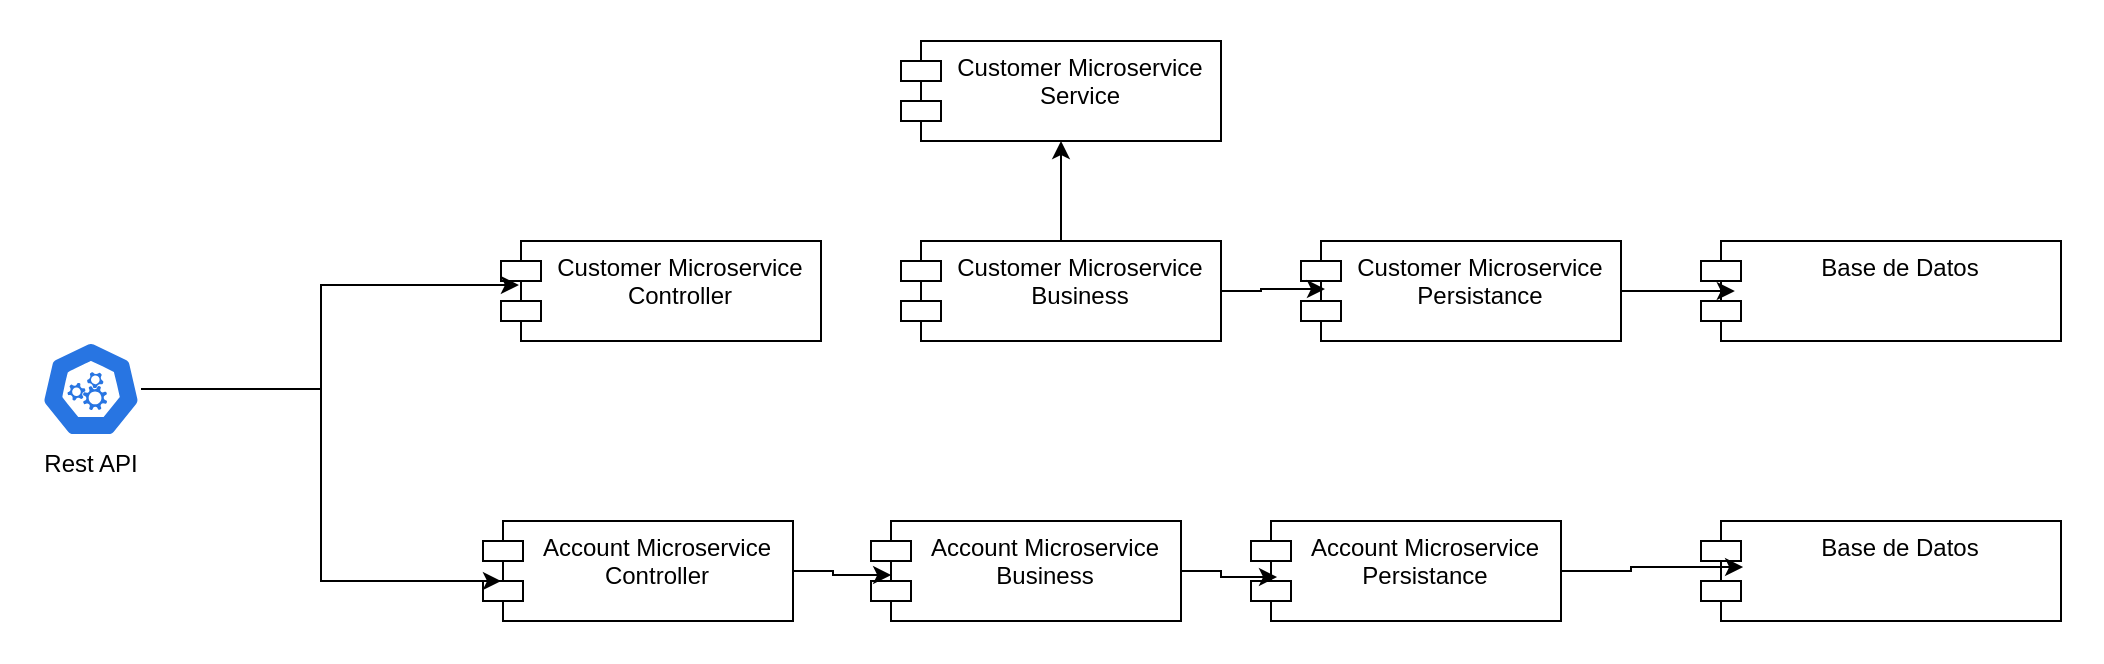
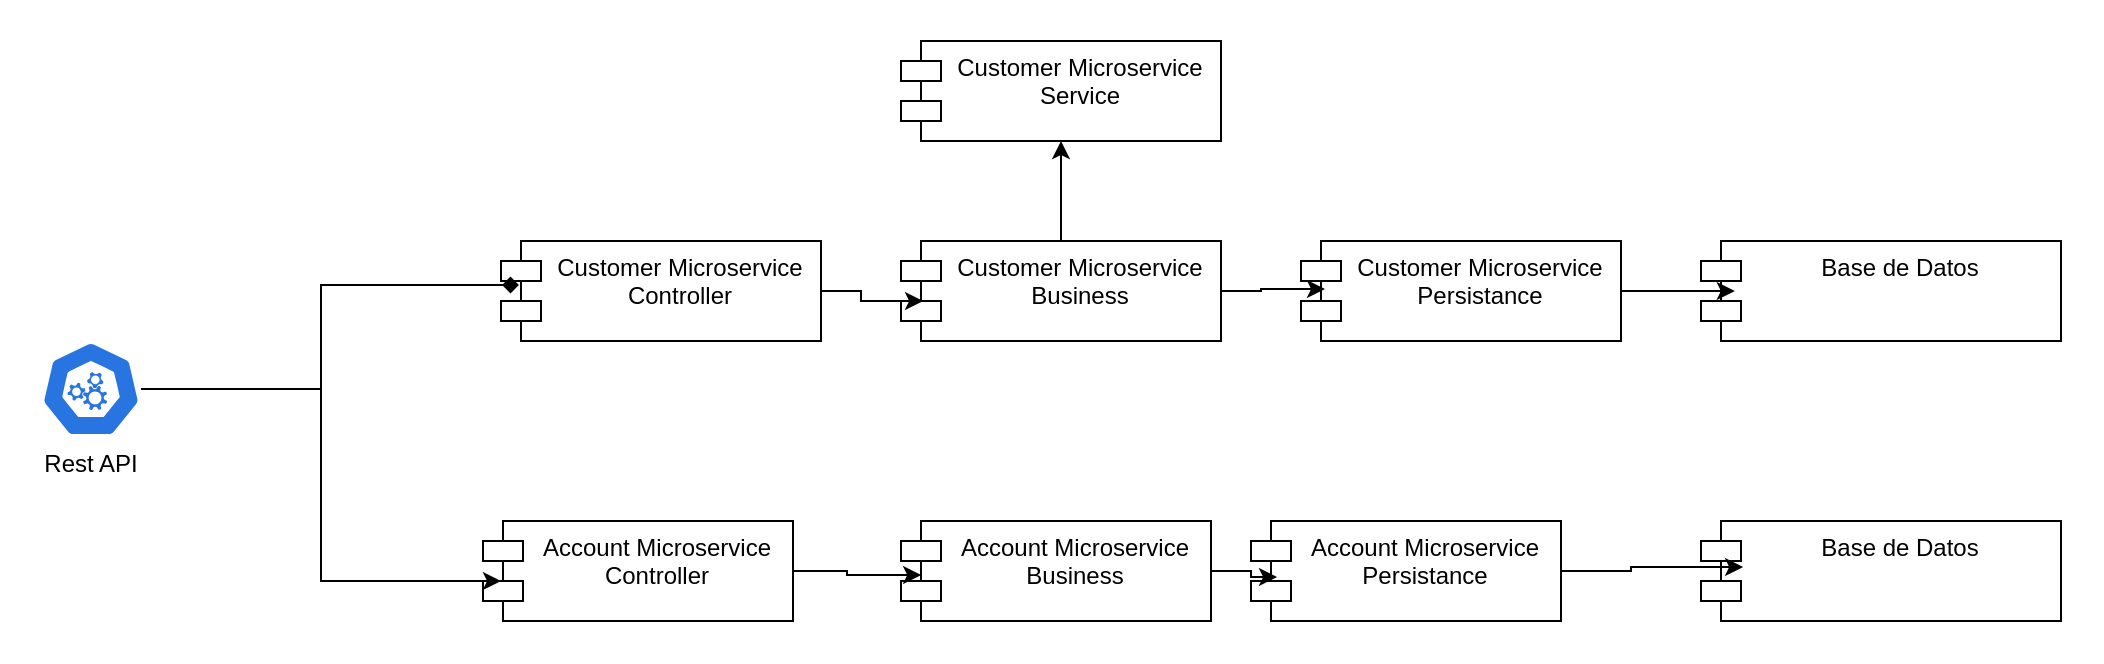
(503, 285) -> (502, 285)
none -> (861, 300)
(1026, 571) -> (1056, 571)
